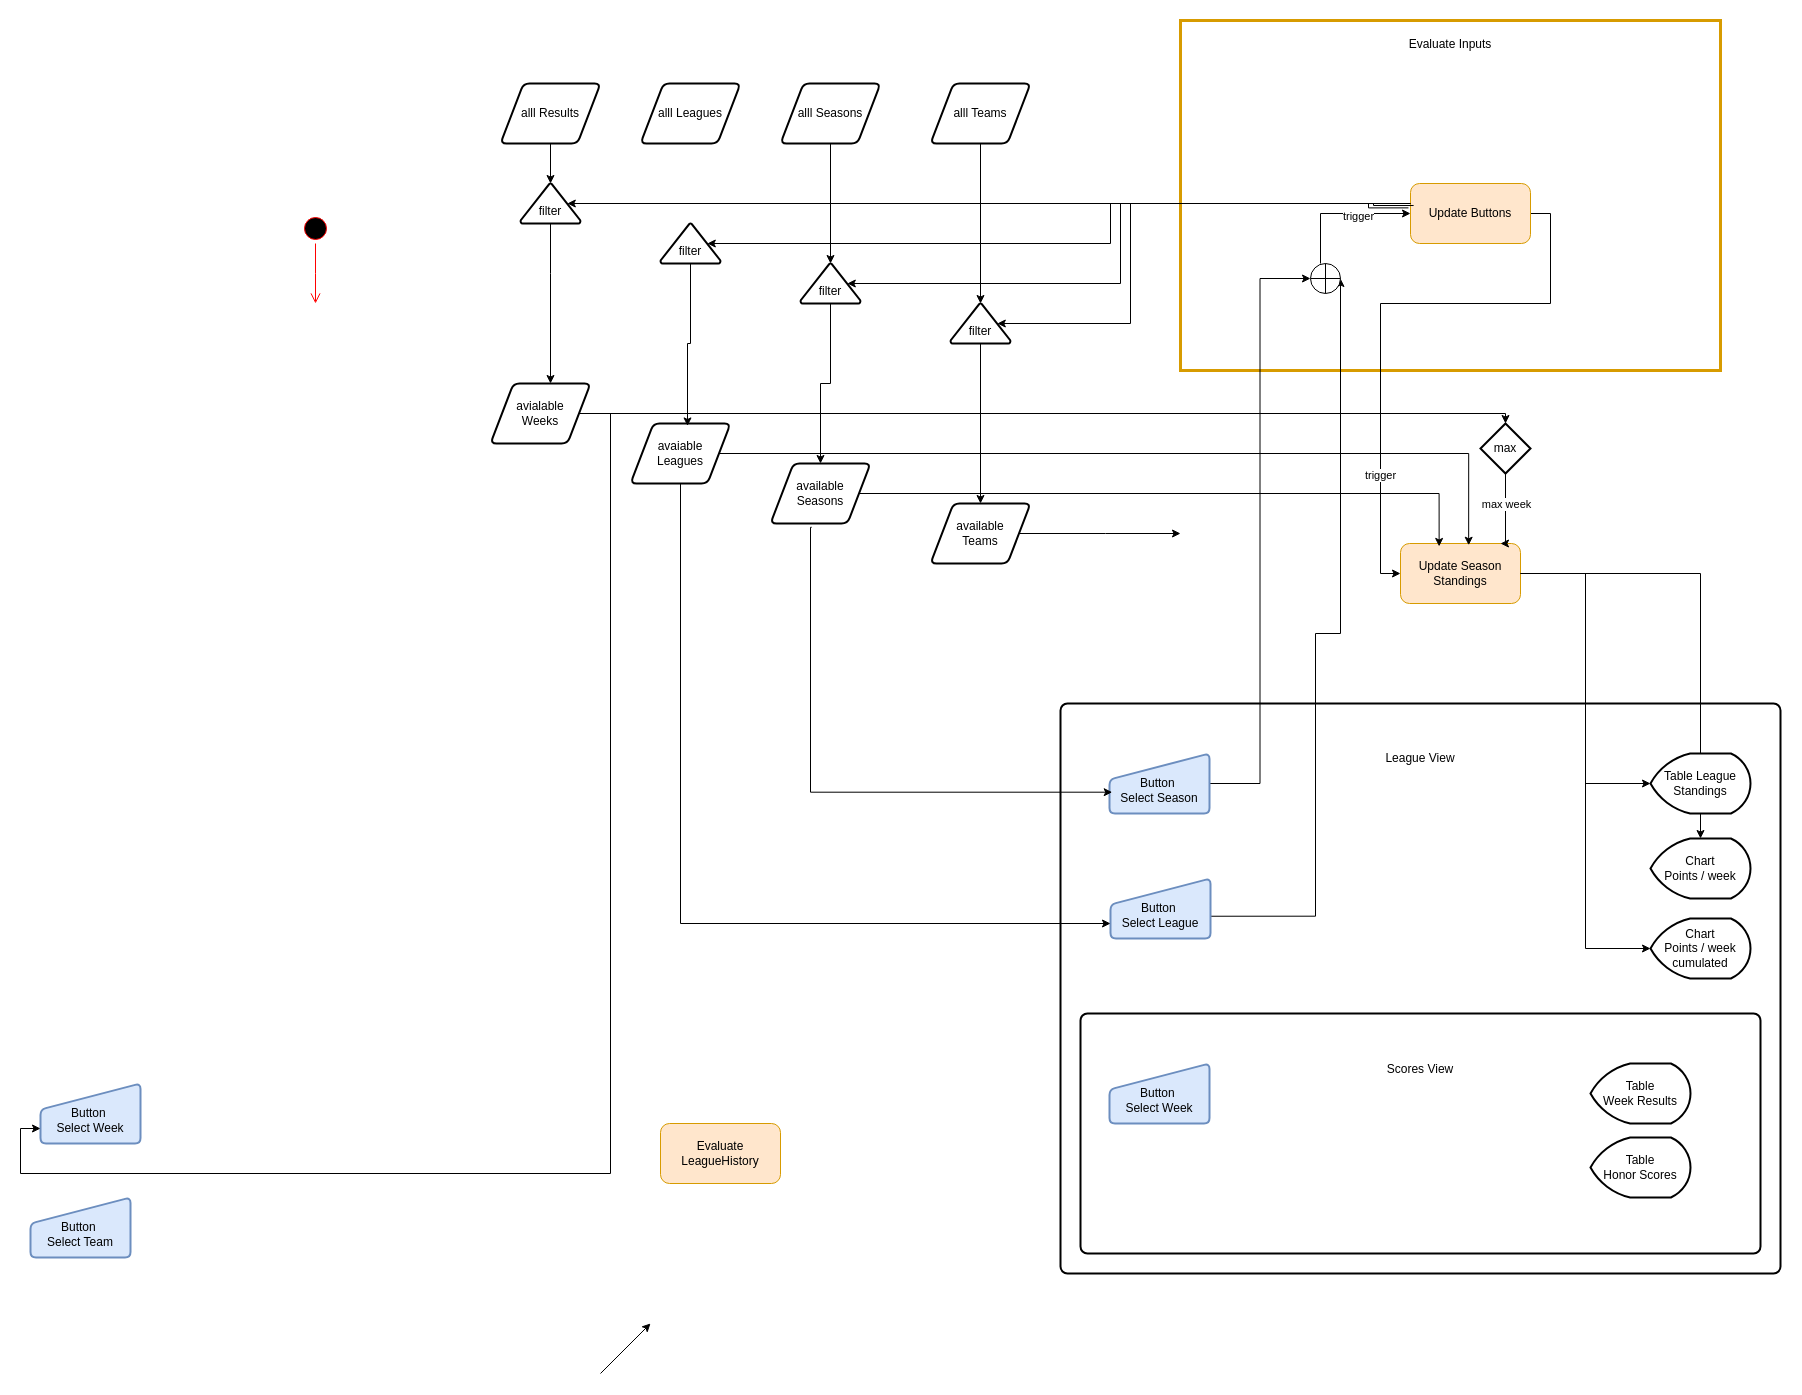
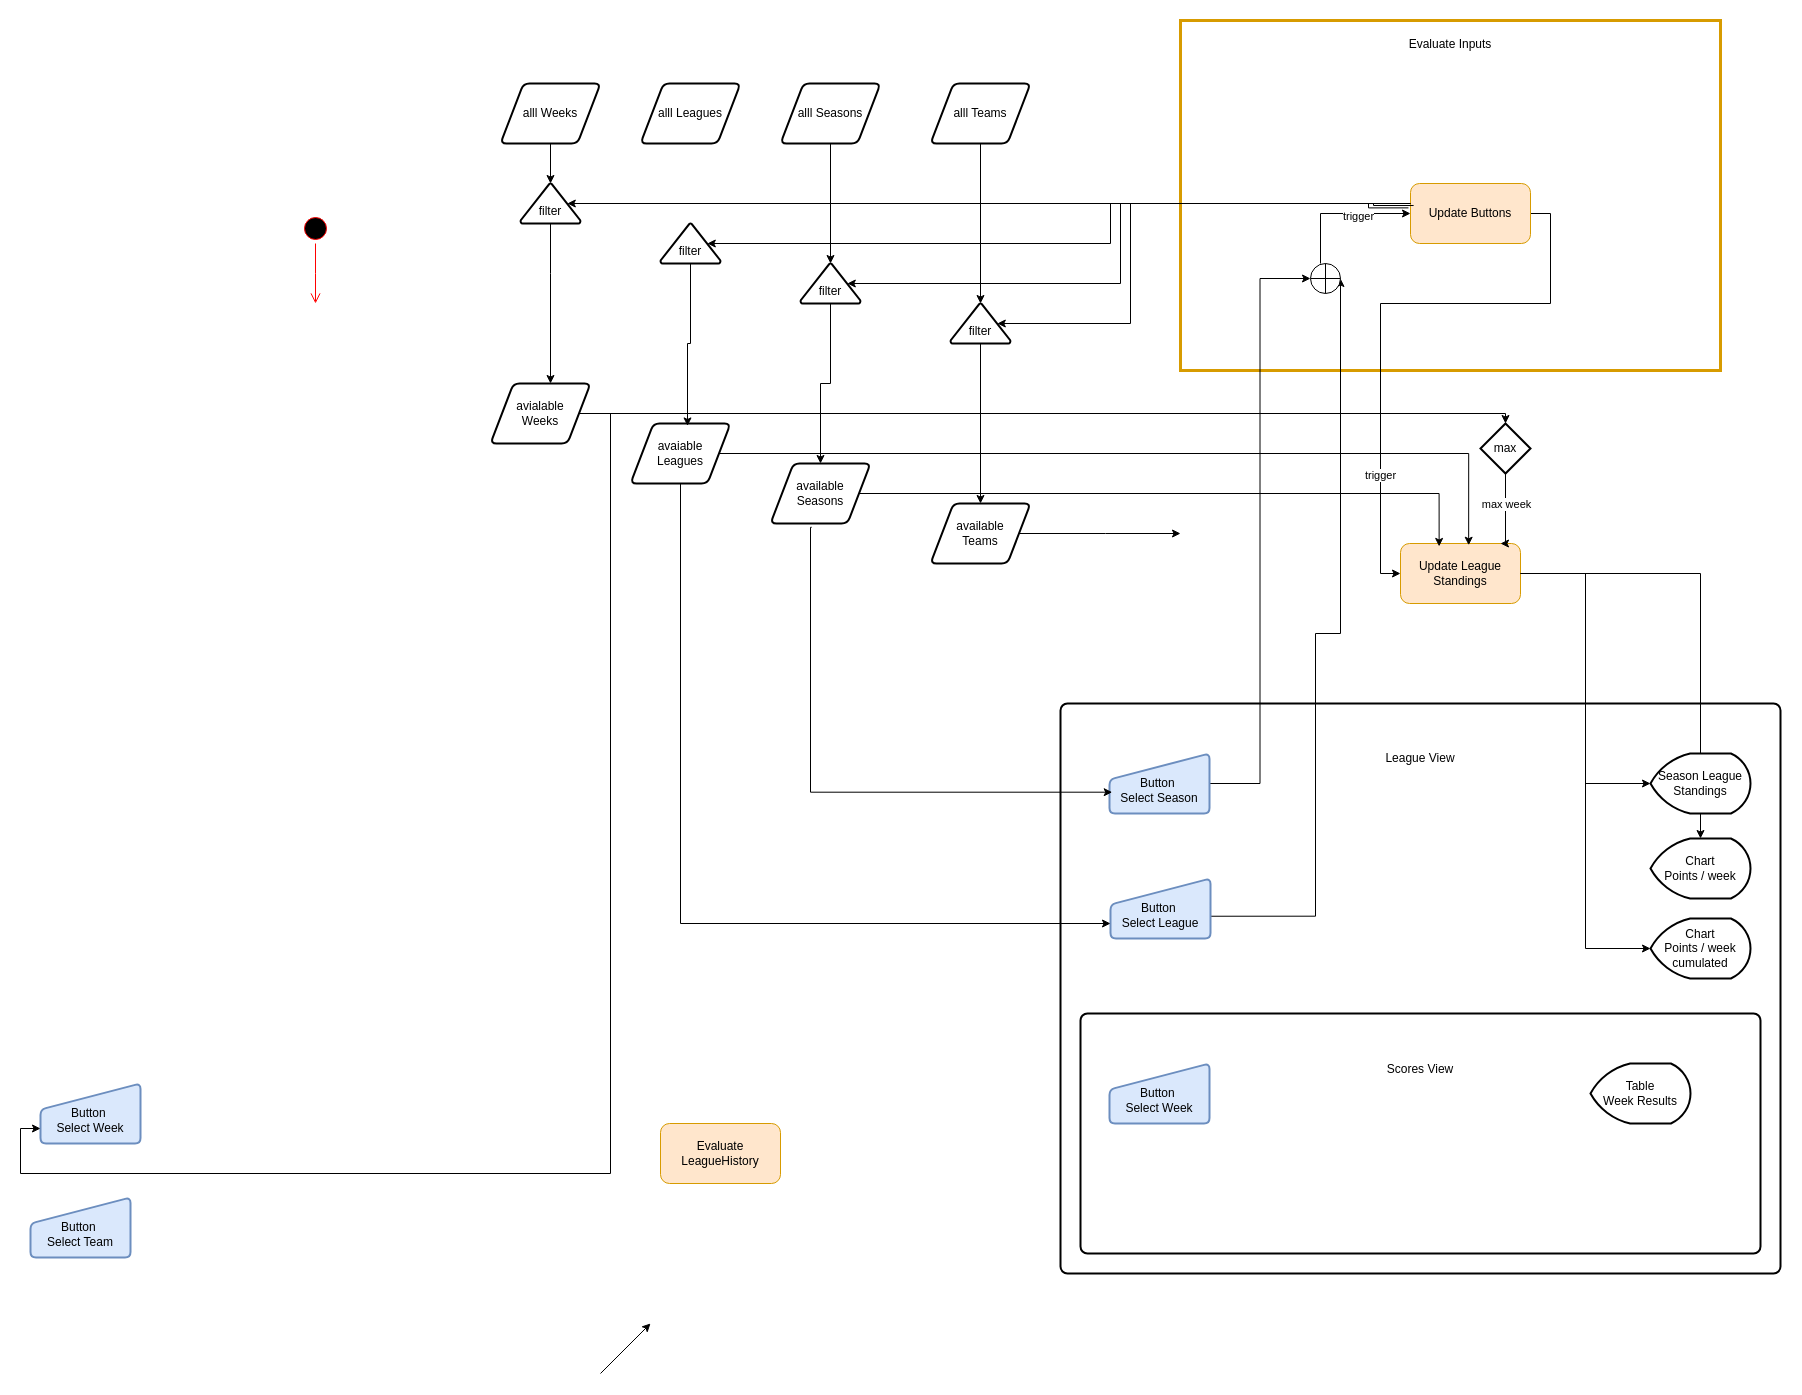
(551, 114) -> (551, 114)
(1461, 574) -> (1461, 574)
(1701, 784) -> (1701, 784)
(1641, 1168) -> none
